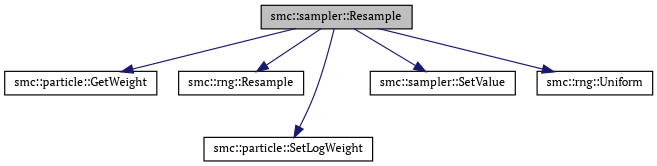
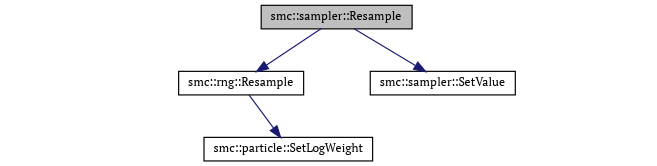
(320, 79) -> (261, 111)
(81, 83) -> none
(595, 83) -> none
